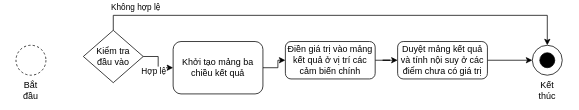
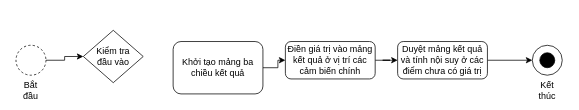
(335, 15) -> none
none -> (63, 60)
(158, 60) -> none
